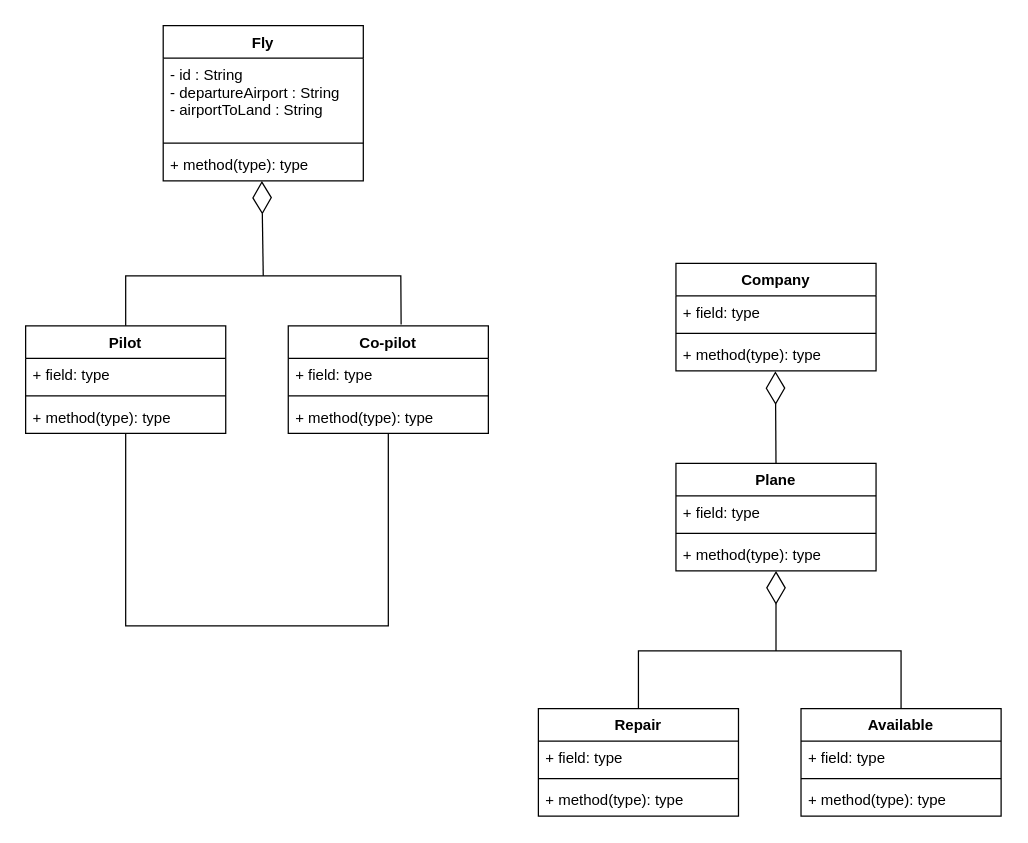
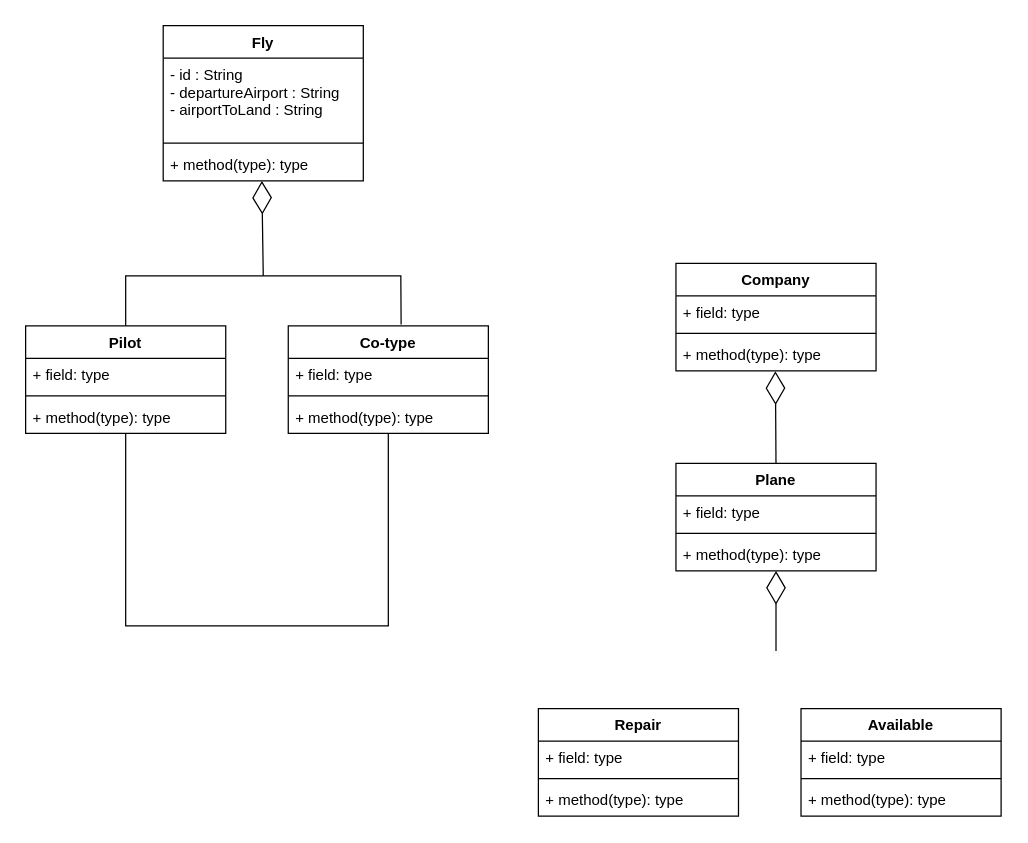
(388, 343) -> (388, 343)
(769, 651) -> none
